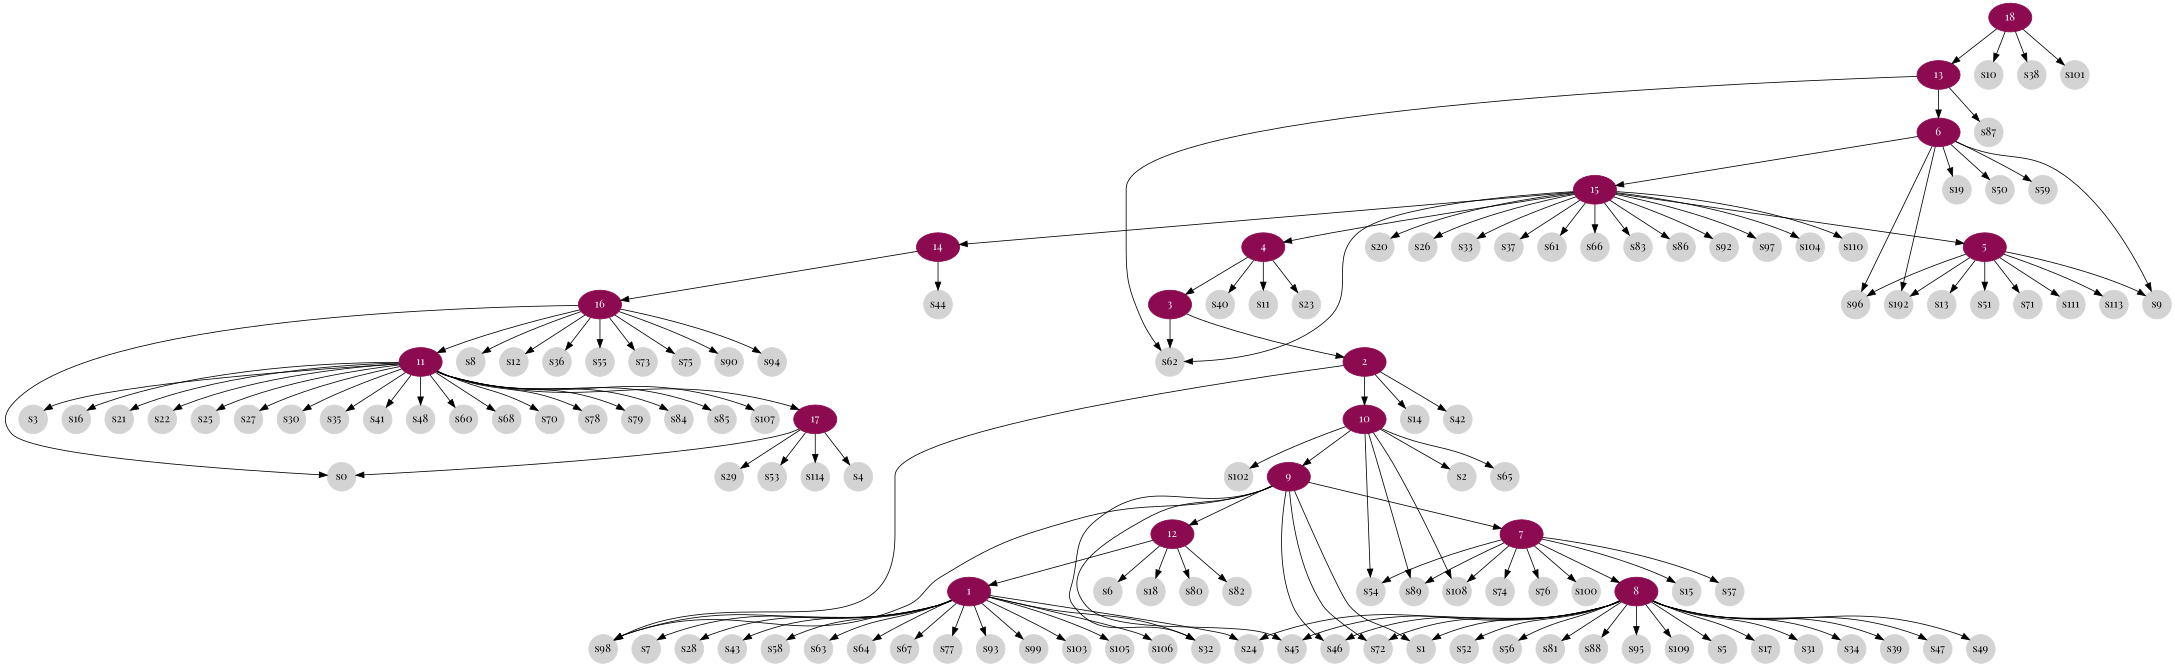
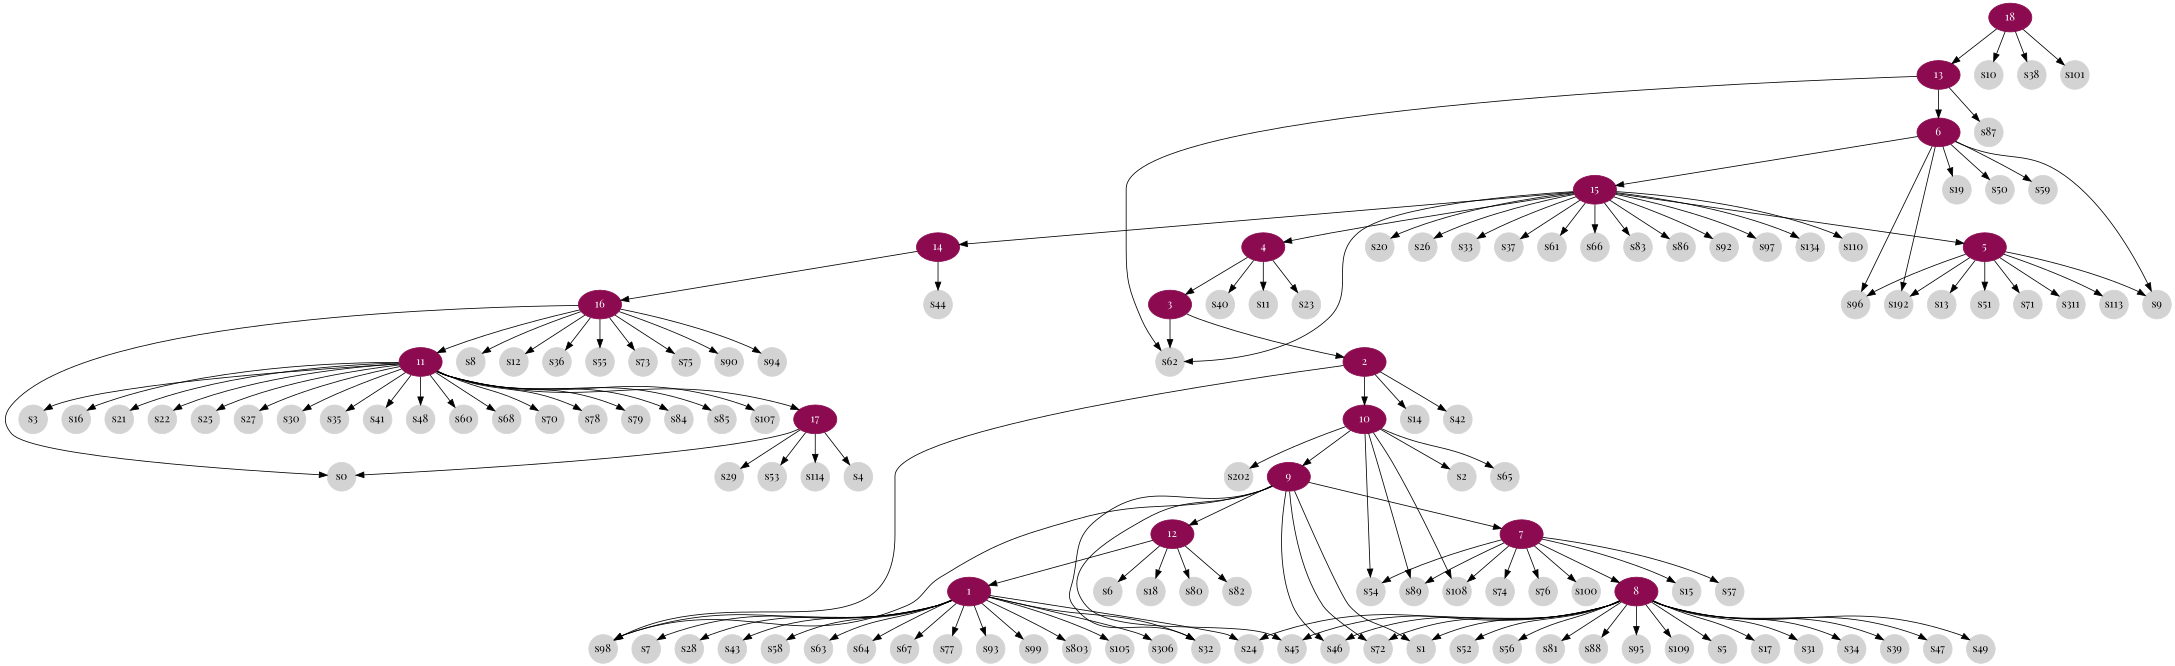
(1810, 247) -> (1810, 247)
(2071, 305) -> (2071, 305)
(1239, 477) -> (1239, 477)
(1077, 649) -> (1077, 649)
(1163, 649) -> (1163, 649)
